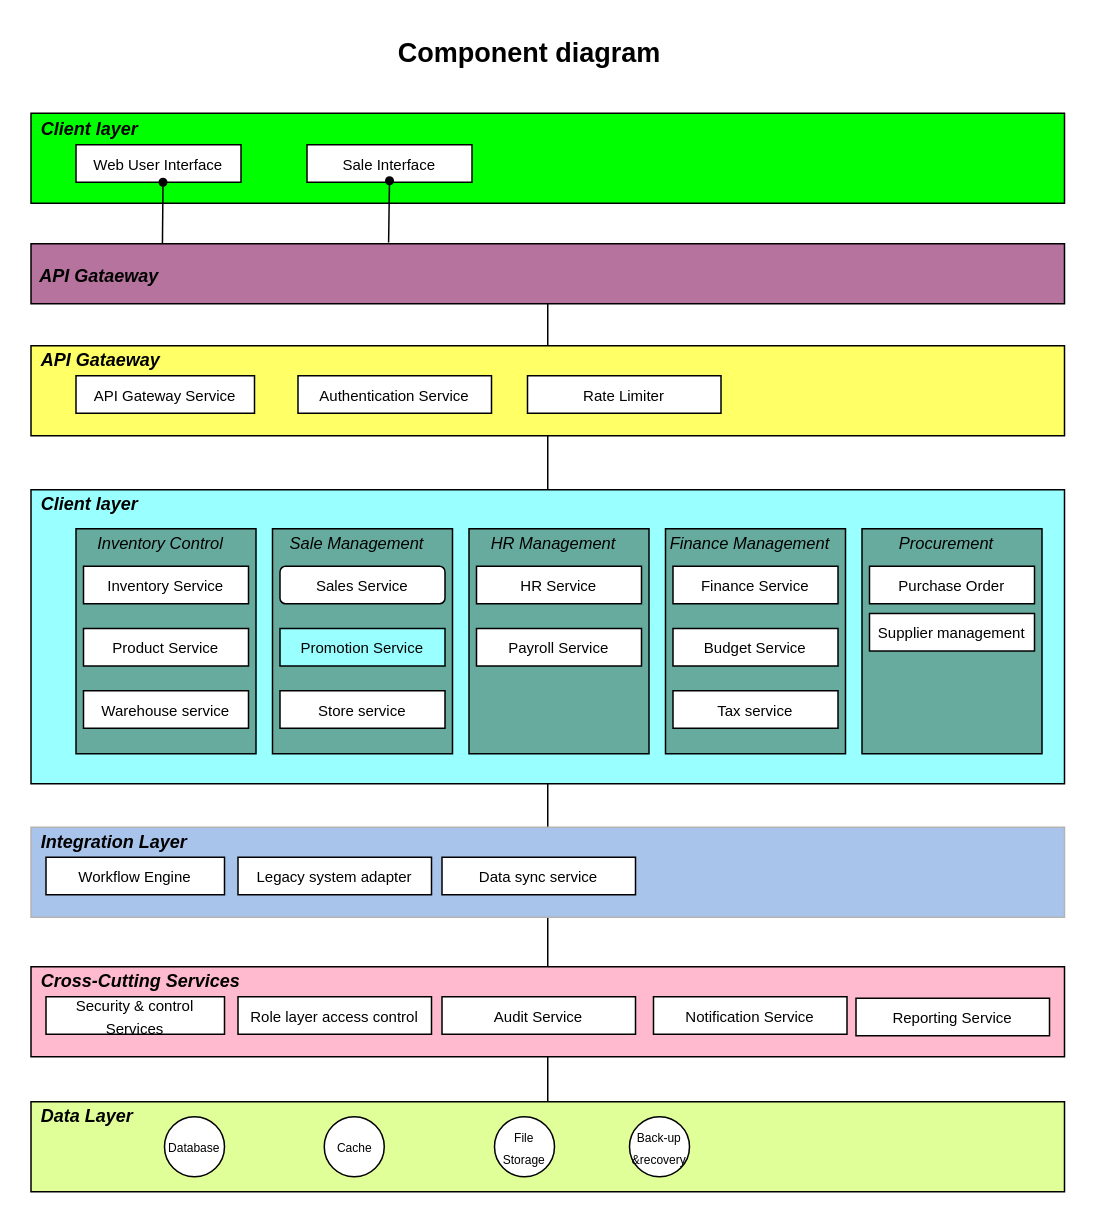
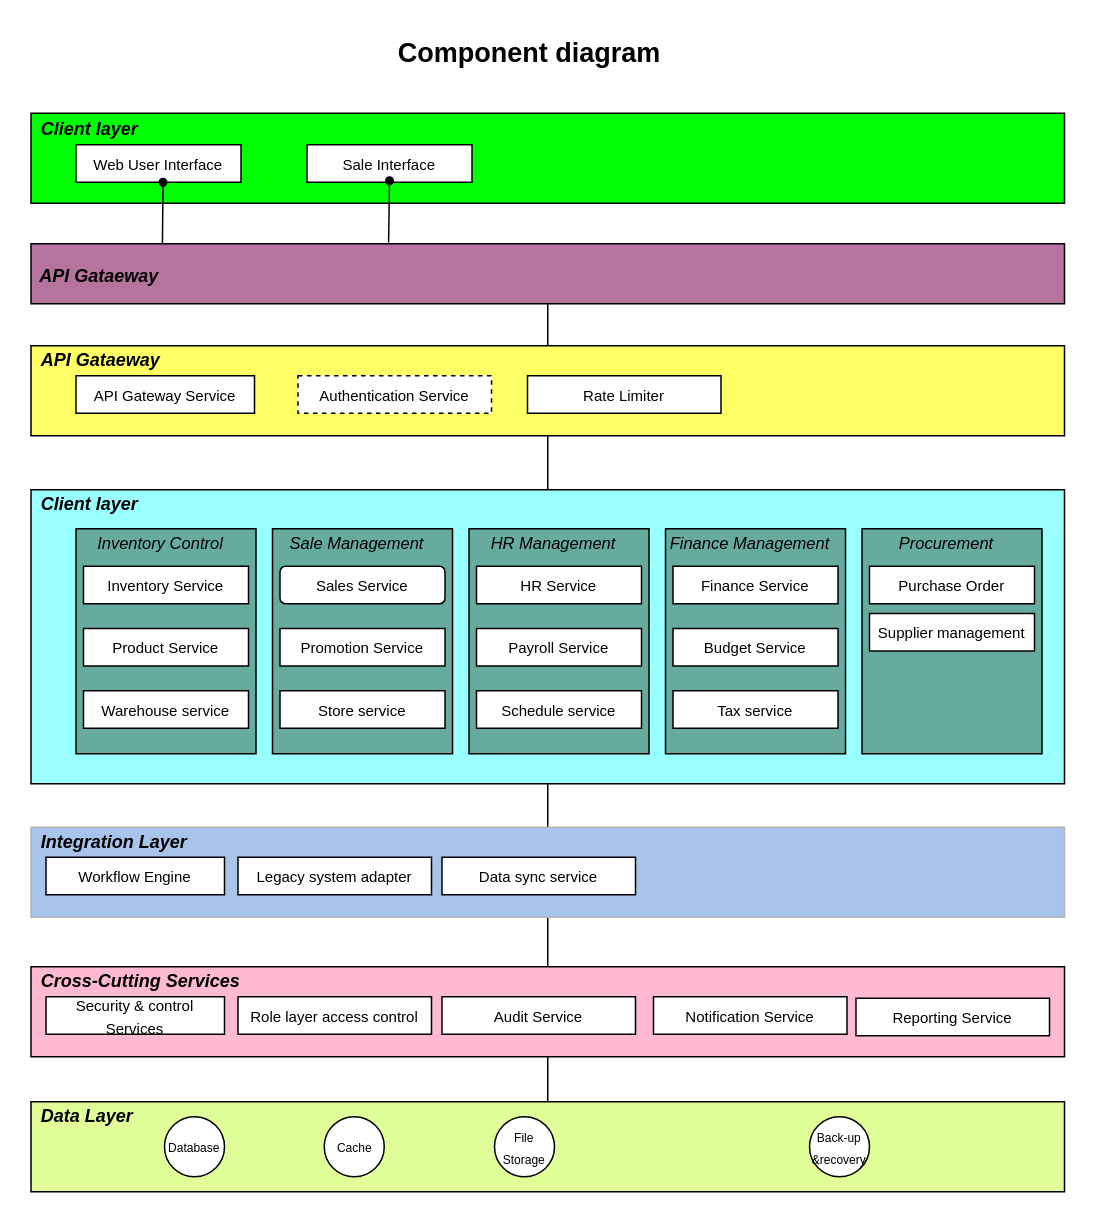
(395, 395) -> (395, 395)
(362, 647) -> (362, 647)
none -> (559, 710)
(659, 1147) -> (839, 1147)
